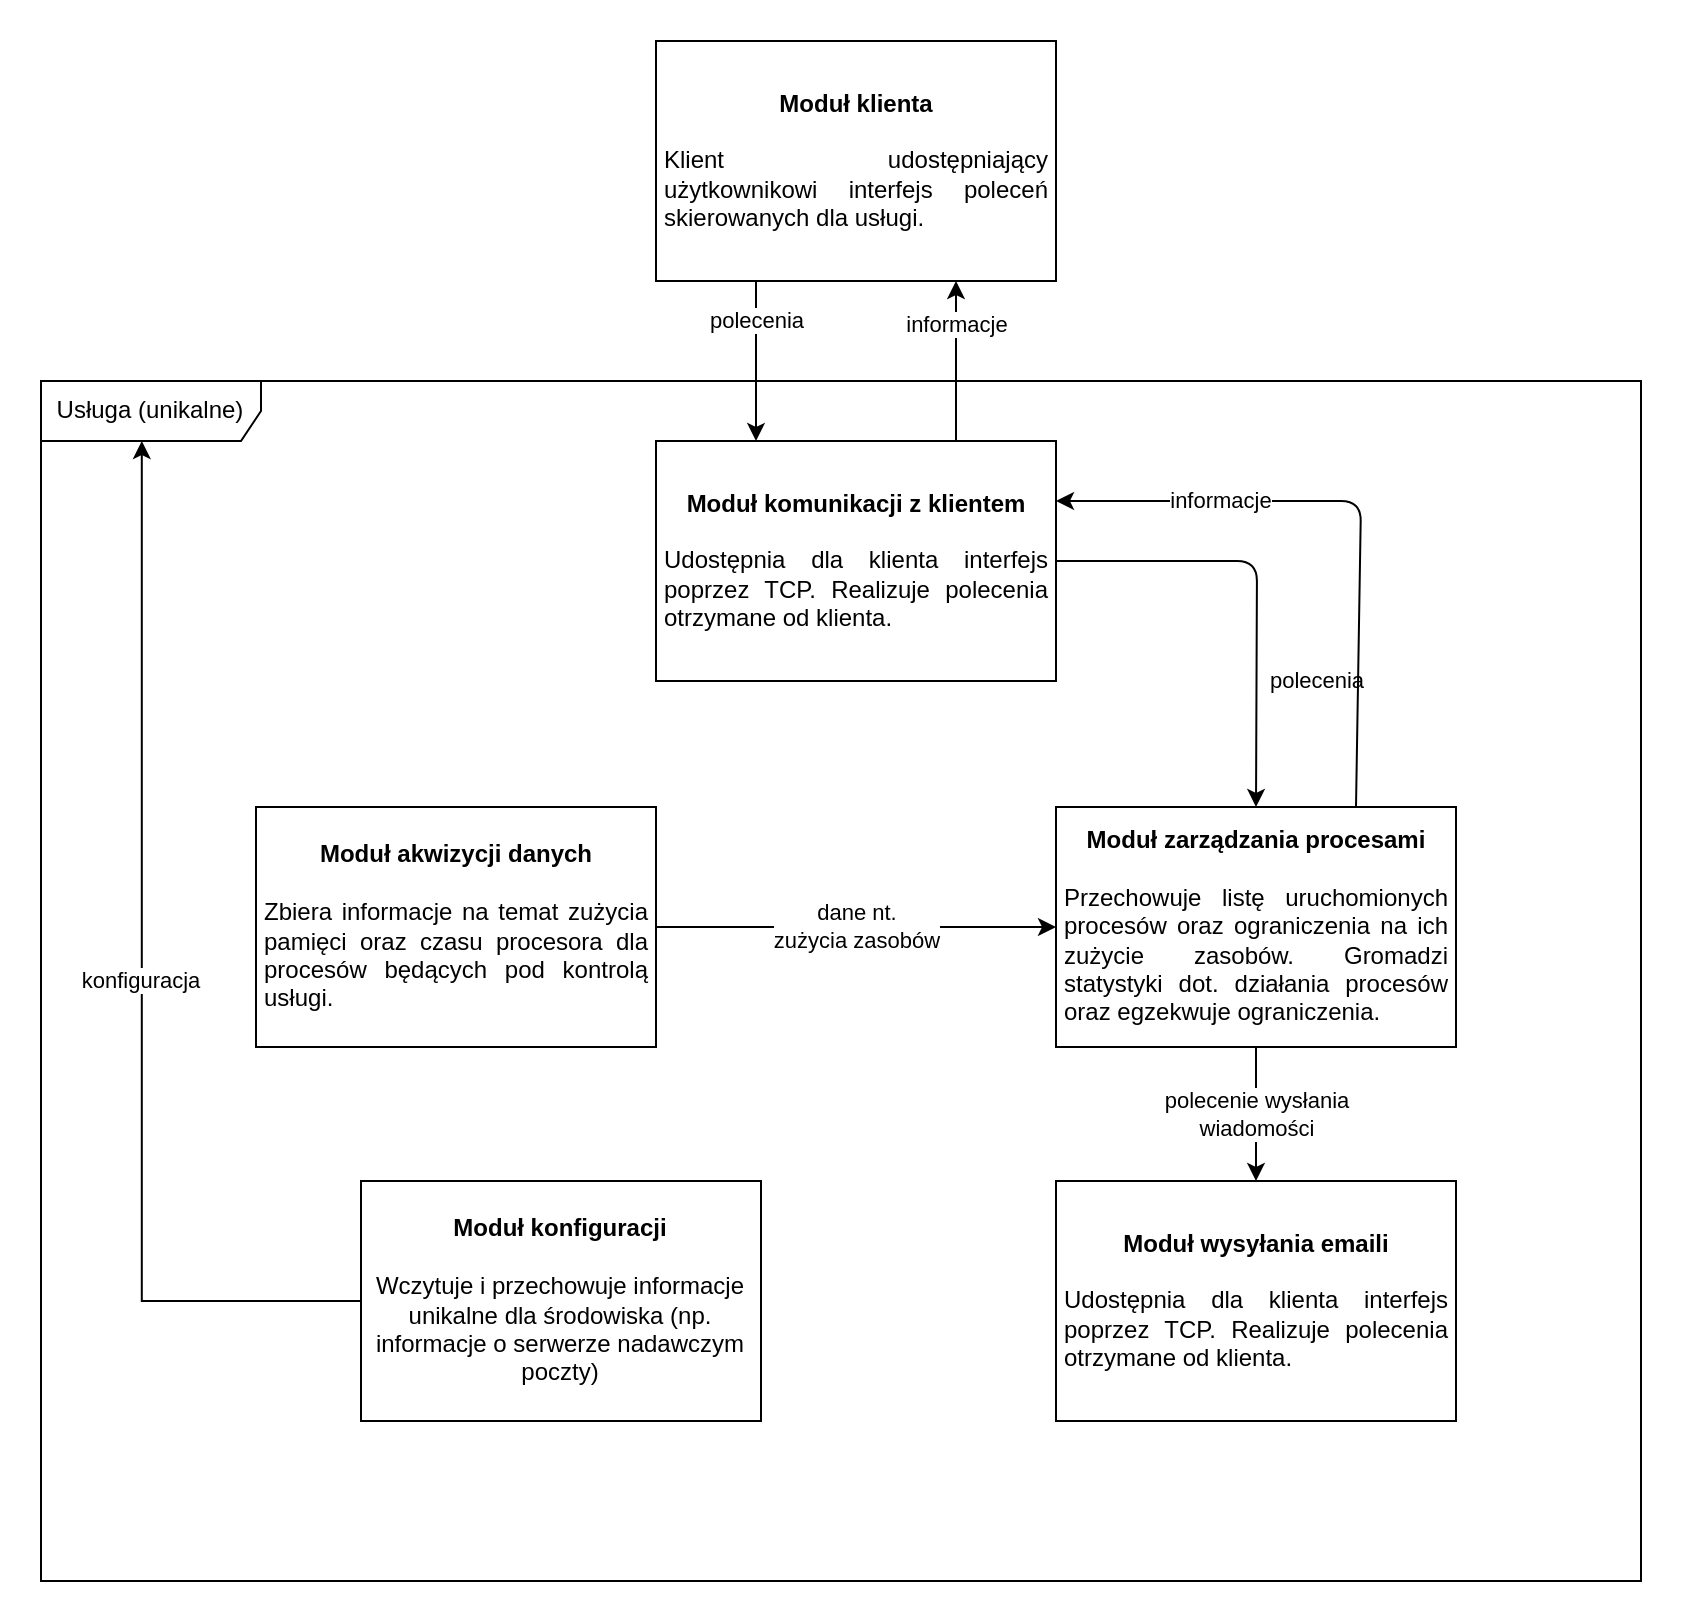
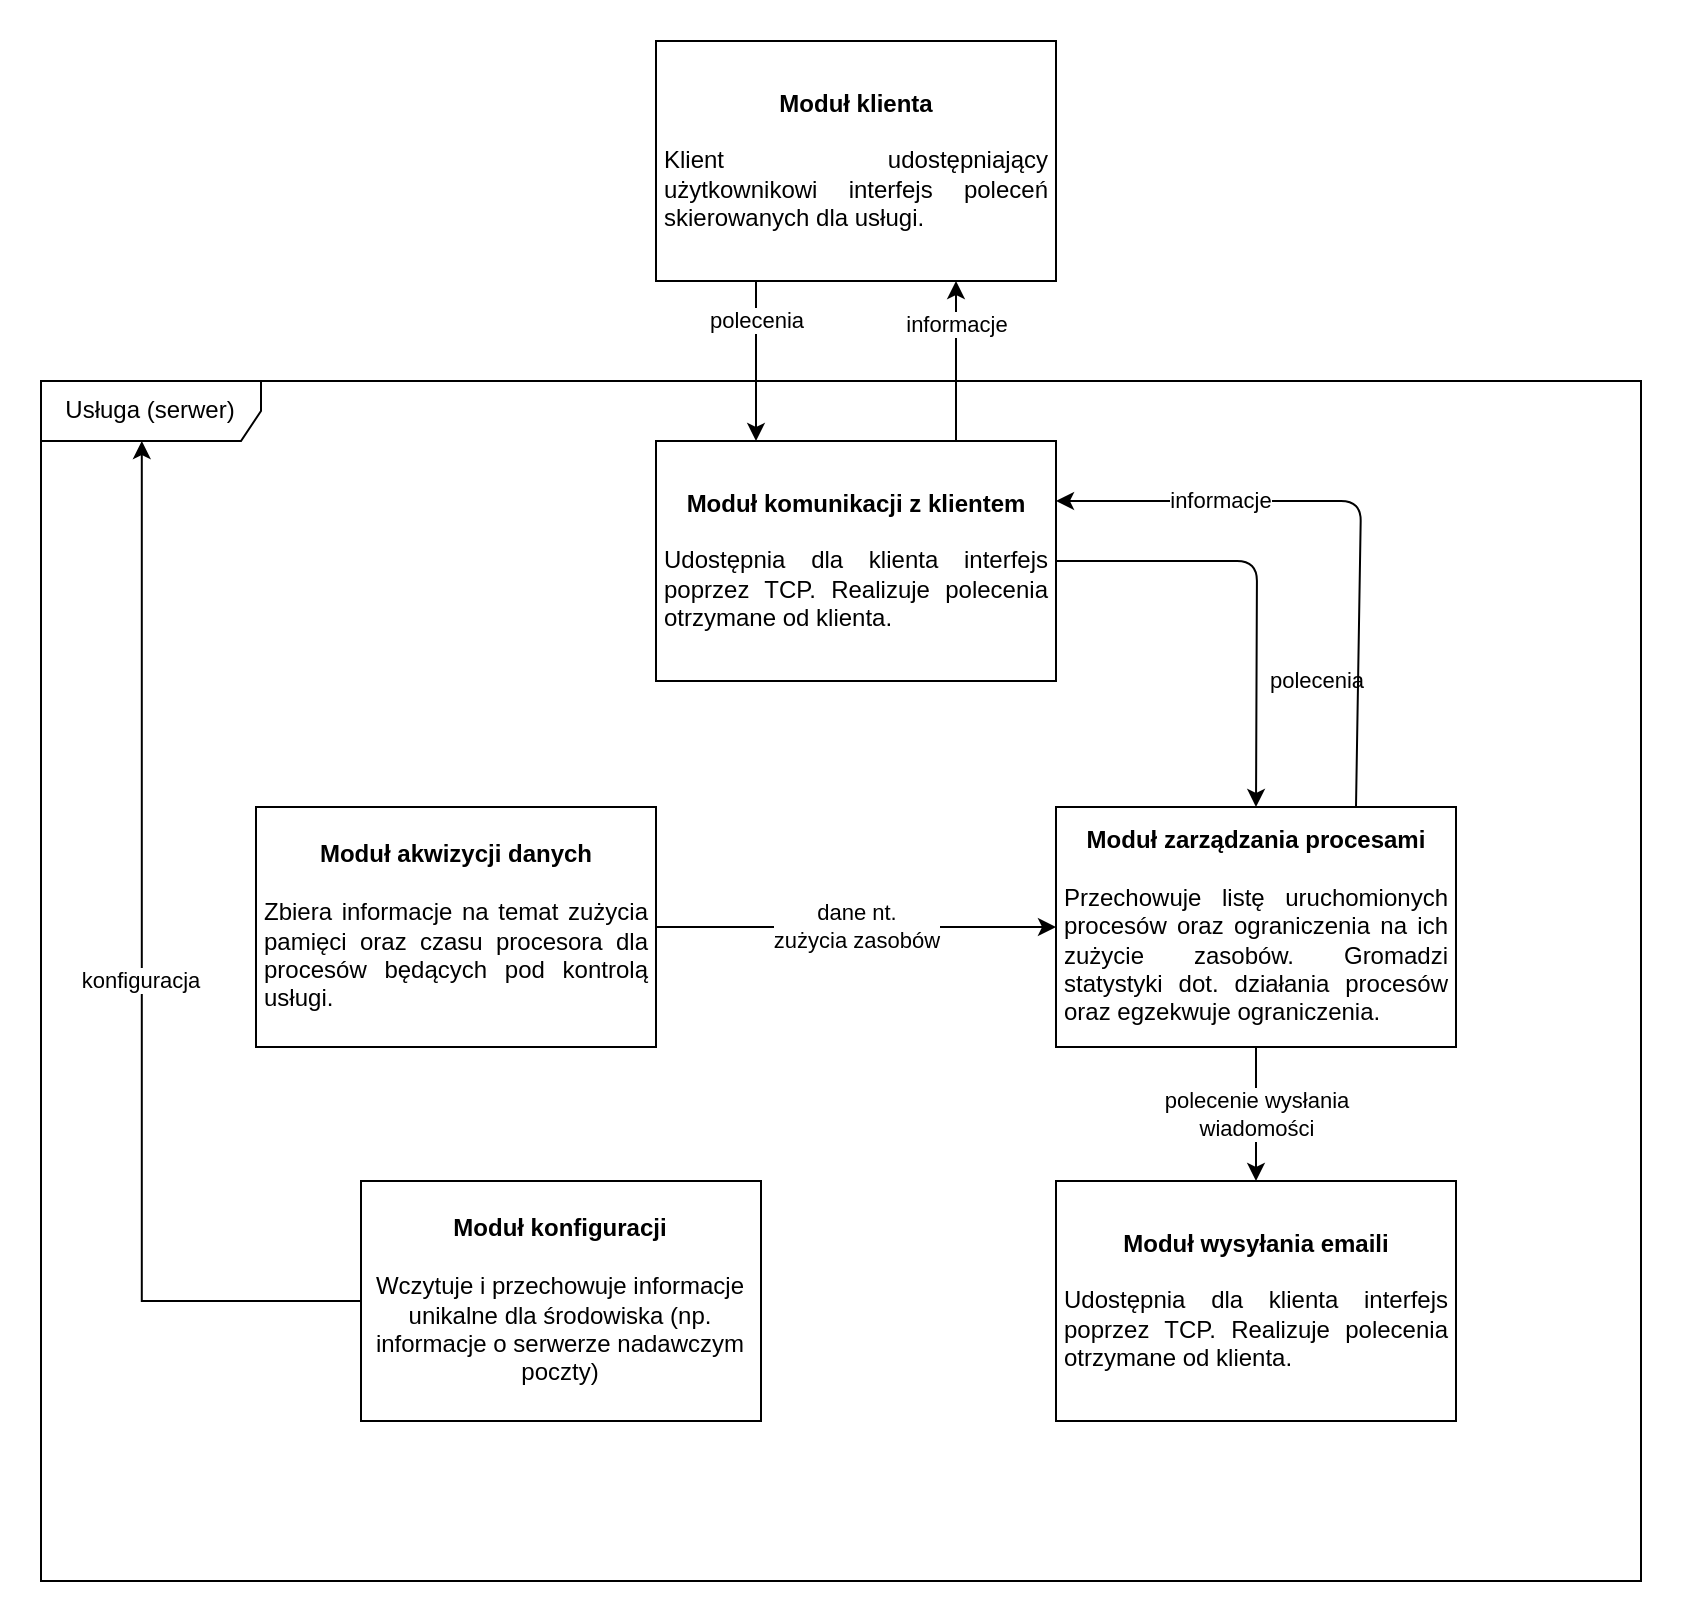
(151, 411) -> (151, 411)
